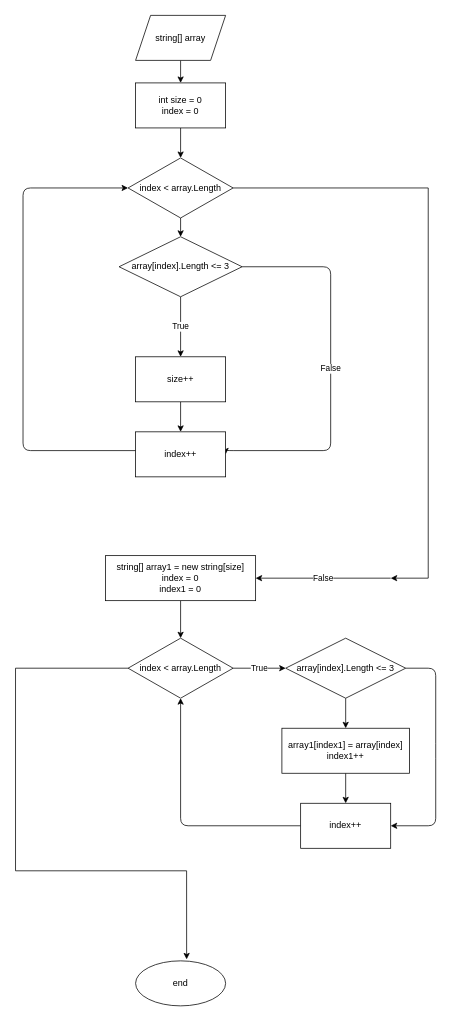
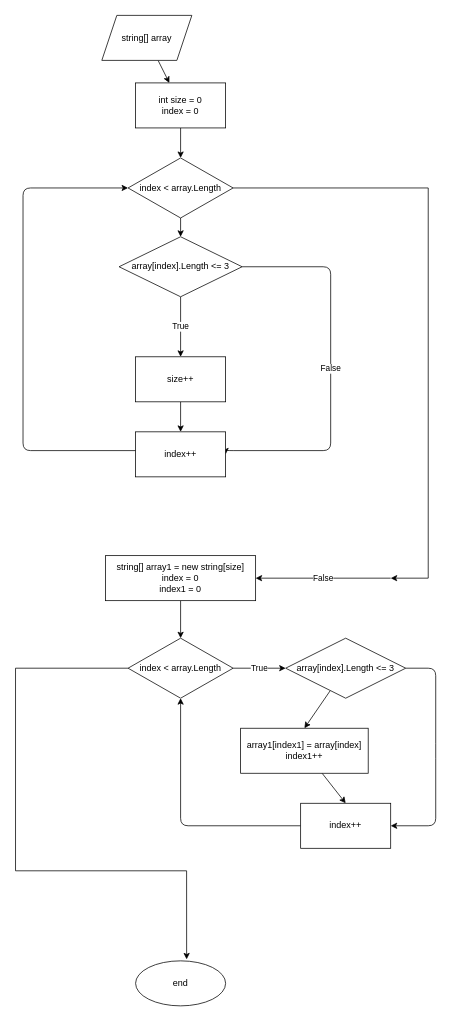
(180, 38) -> (147, 38)
(345, 750) -> (304, 750)
